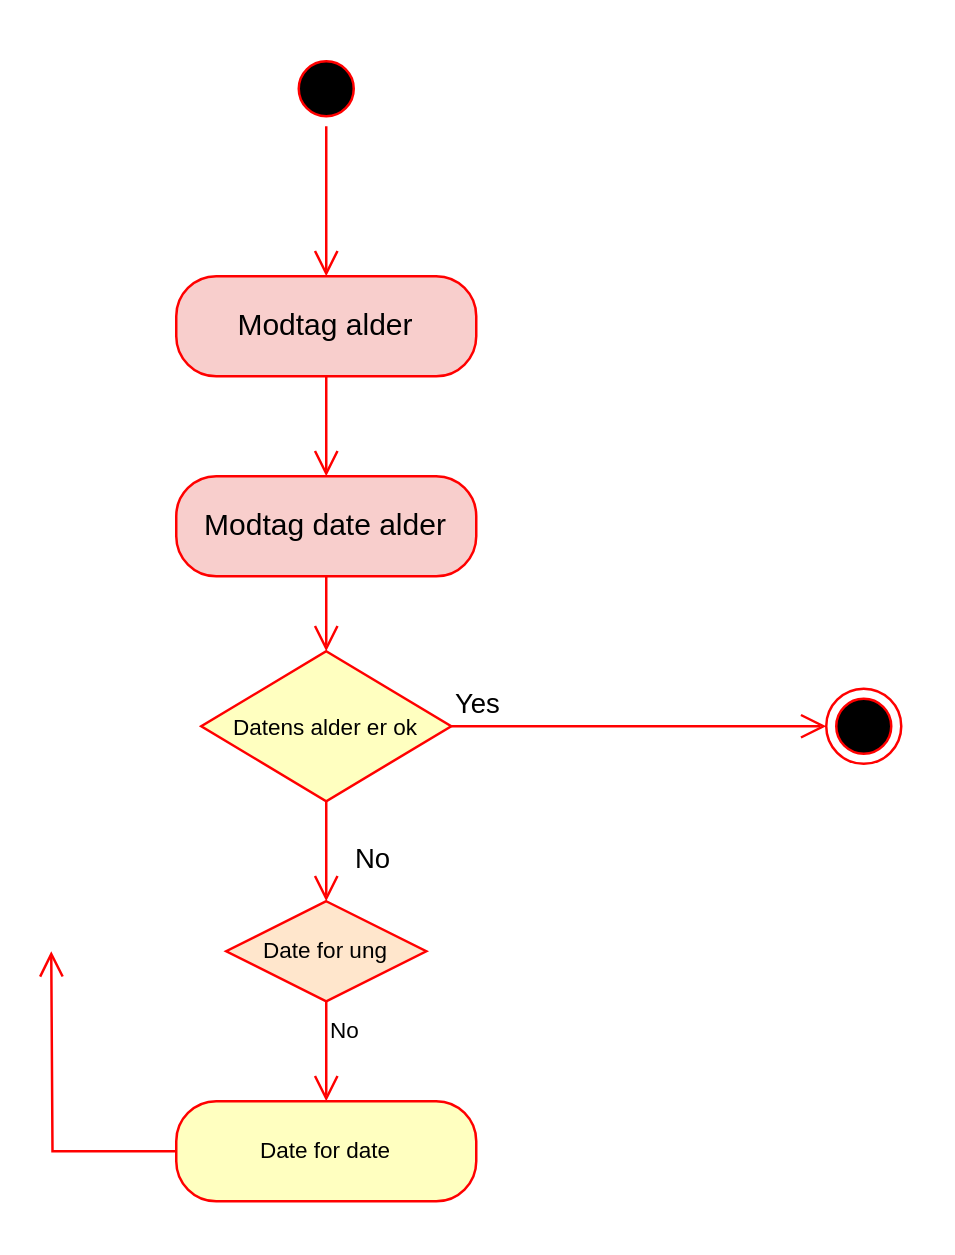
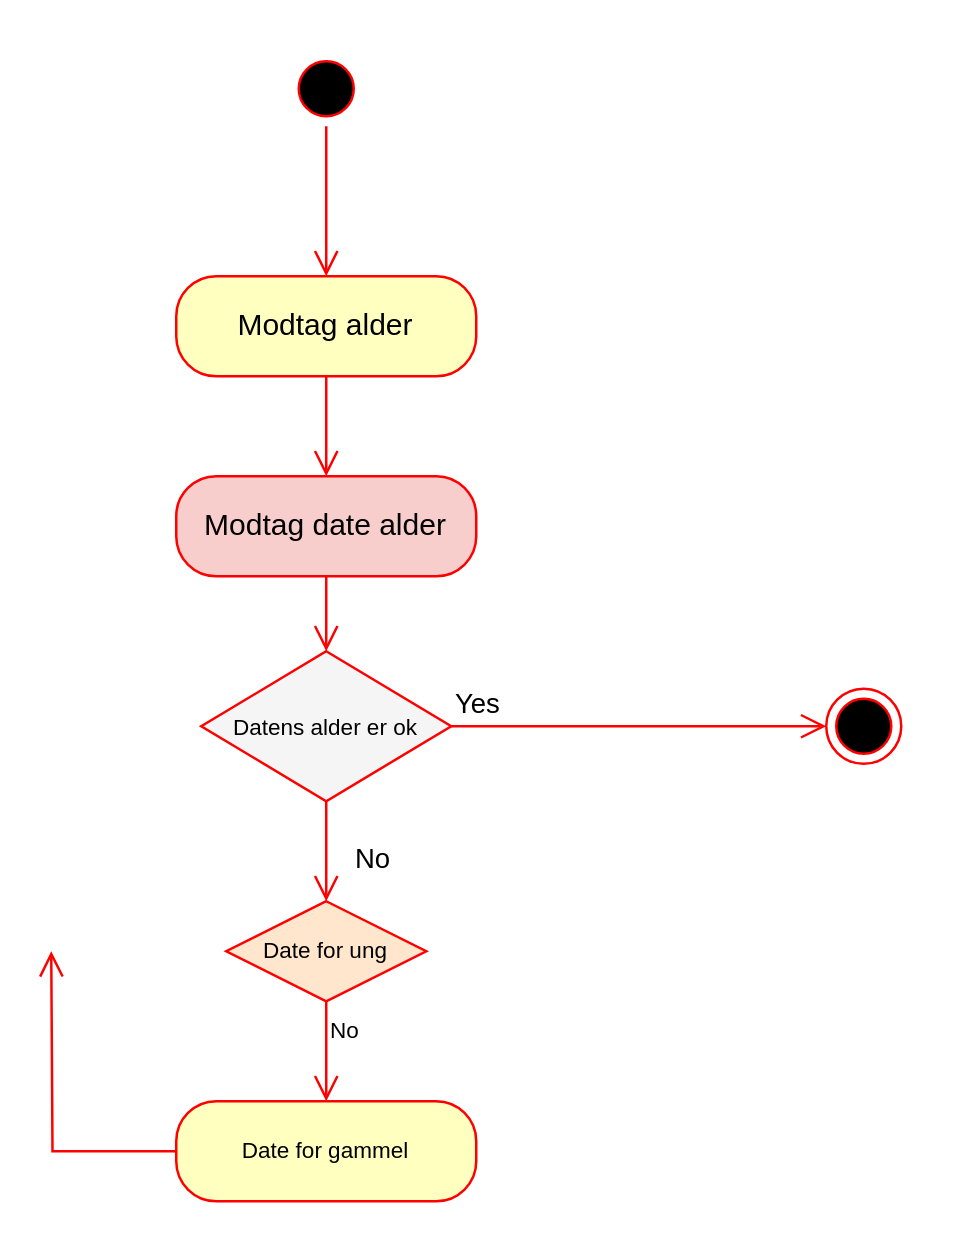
(326, 326) -> (326, 326)
(326, 726) -> (326, 726)
(326, 1151) -> (326, 1151)
